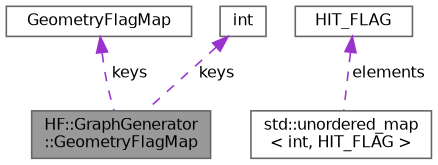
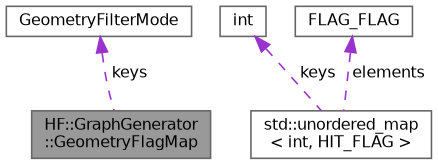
(99, 21) -> (99, 21)
(354, 21) -> (354, 21)
(181, 79) -> (294, 80)
